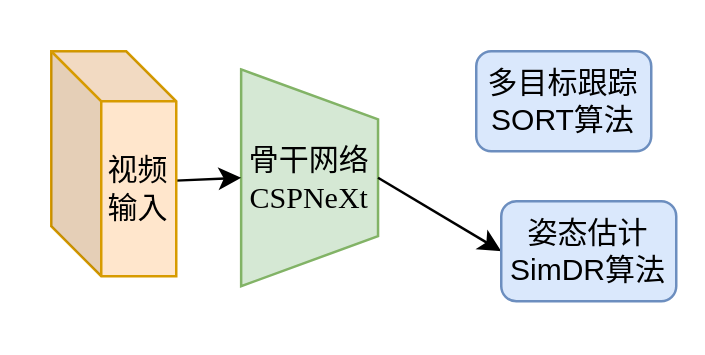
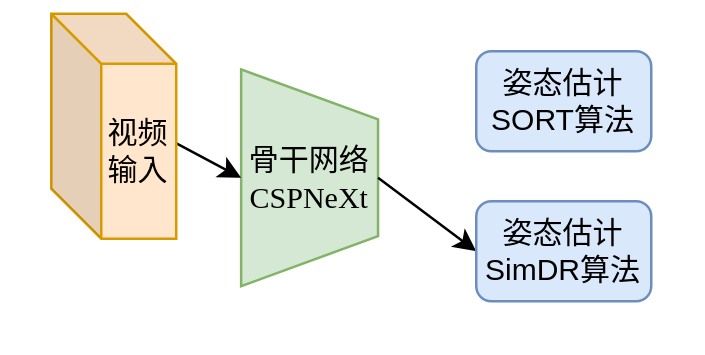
(564, 101) -> (564, 101)
(114, 164) -> (114, 126)
(589, 251) -> (564, 251)
